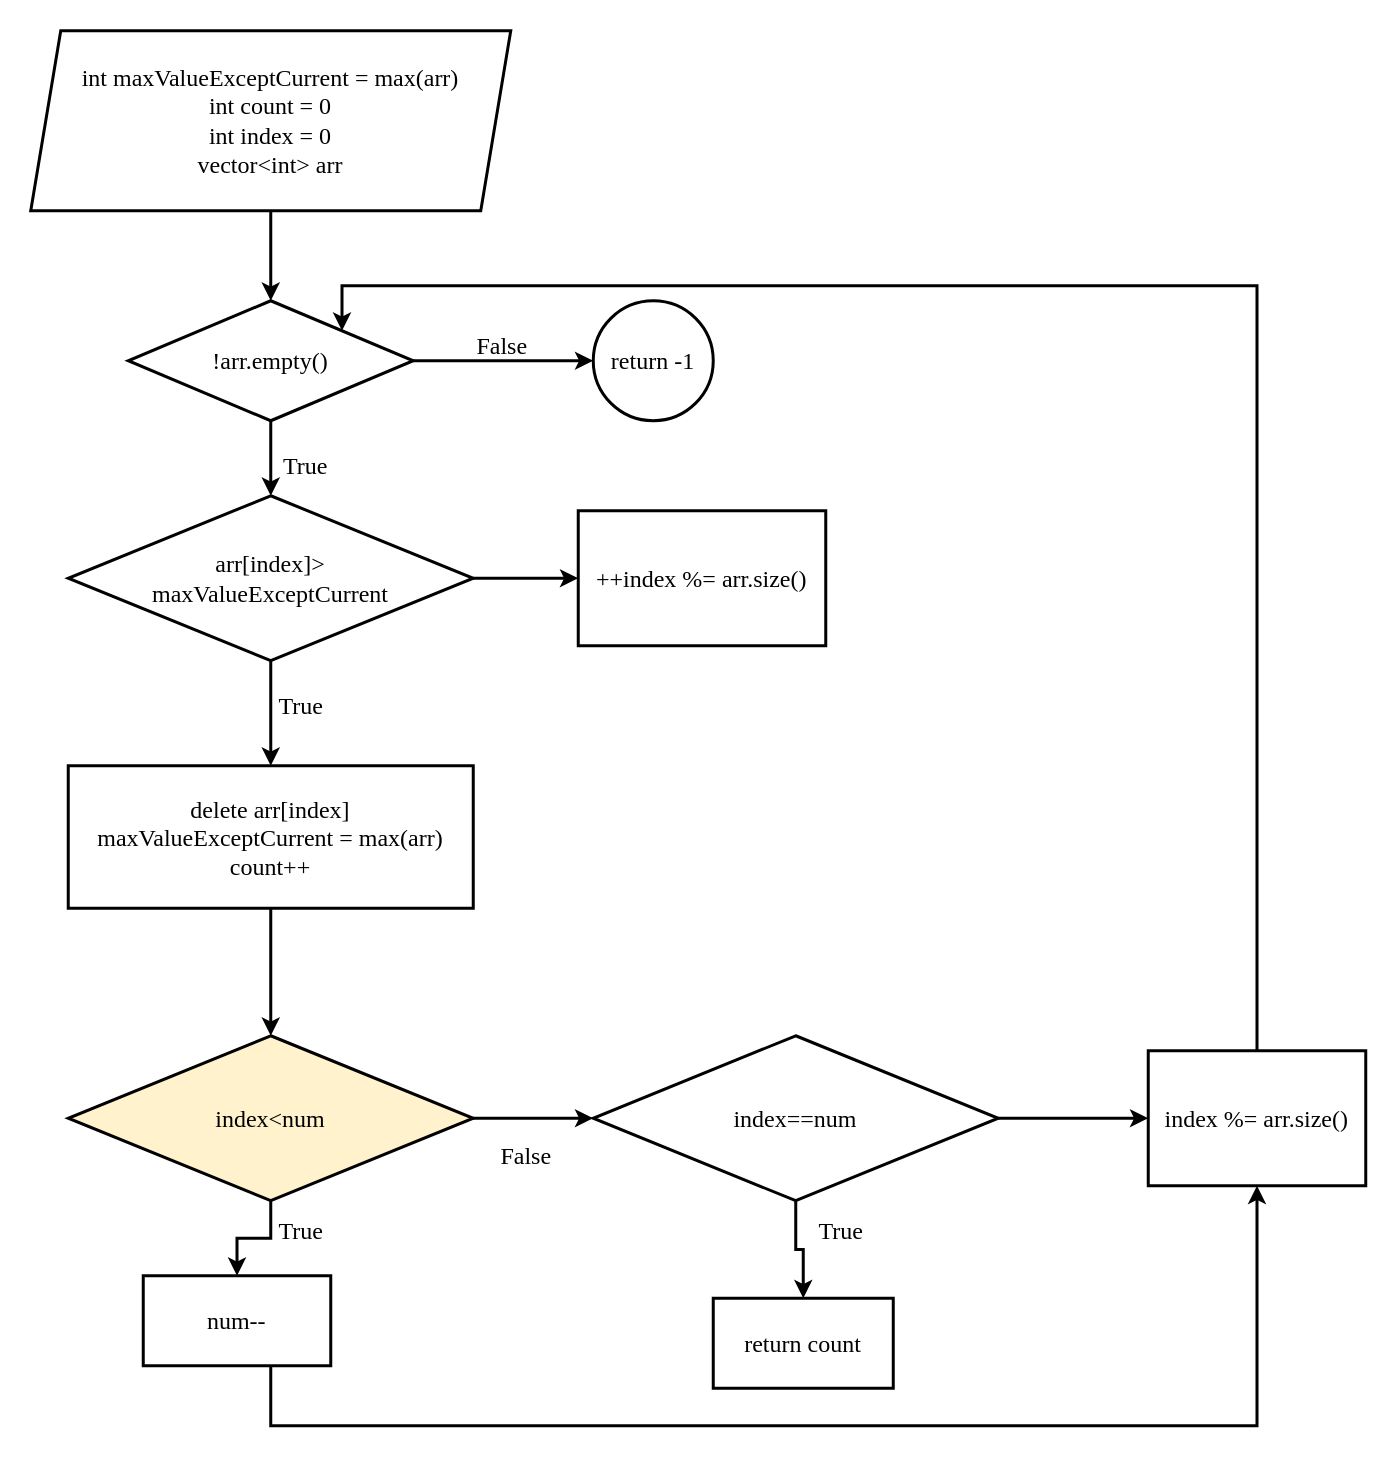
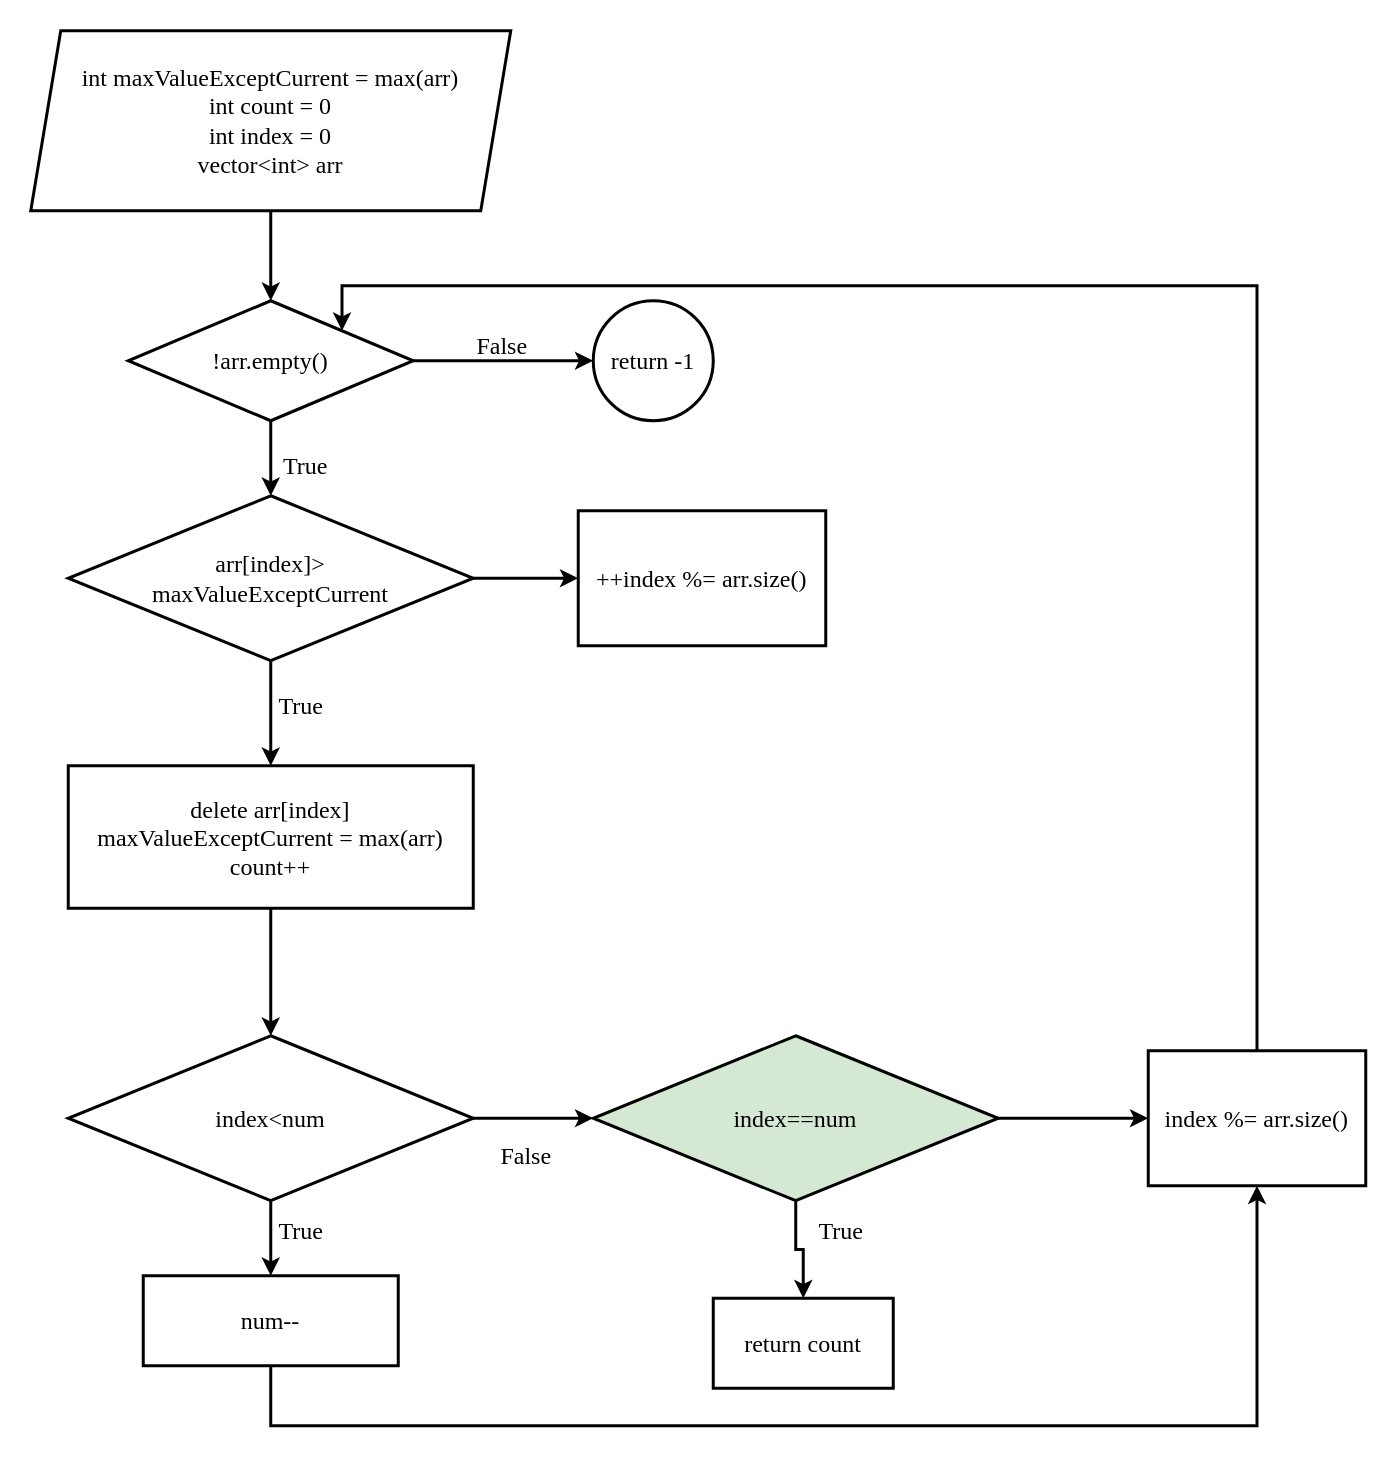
(271, 1118) -> (271, 1118)
(796, 1118) -> (796, 1118)
(237, 1321) -> (271, 1321)
